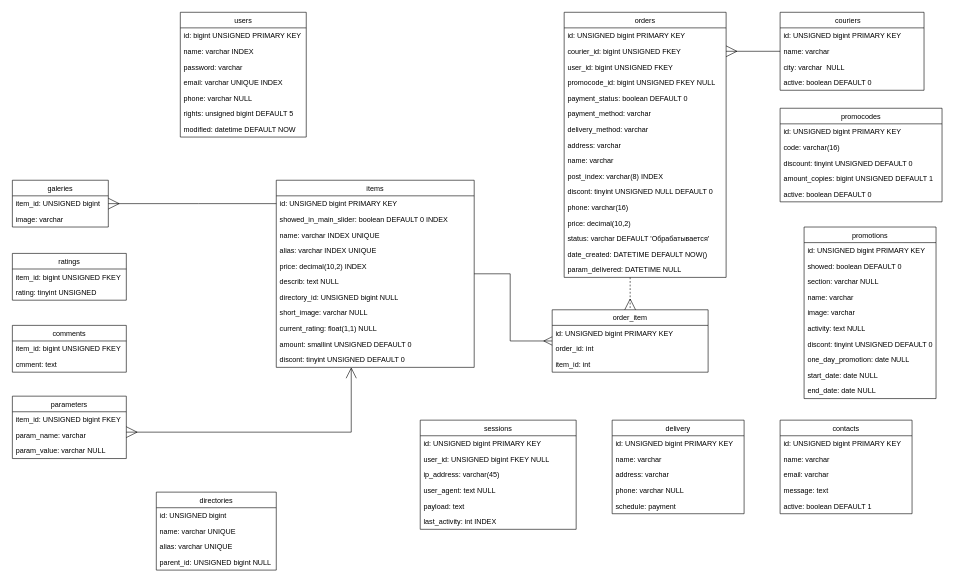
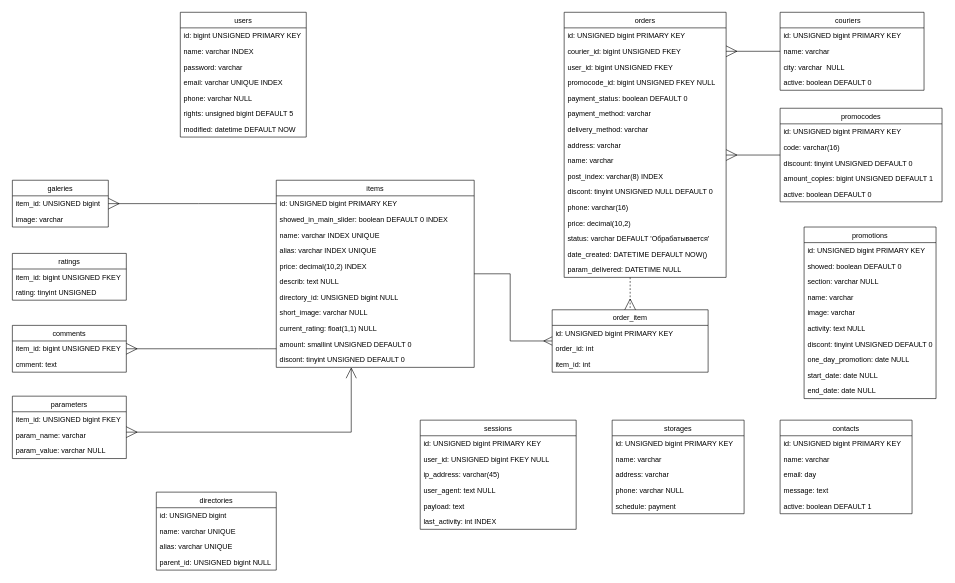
none -> (734, 155)
none -> (201, 349)
(678, 428) -> (678, 428)
(808, 475) -> (800, 475)
